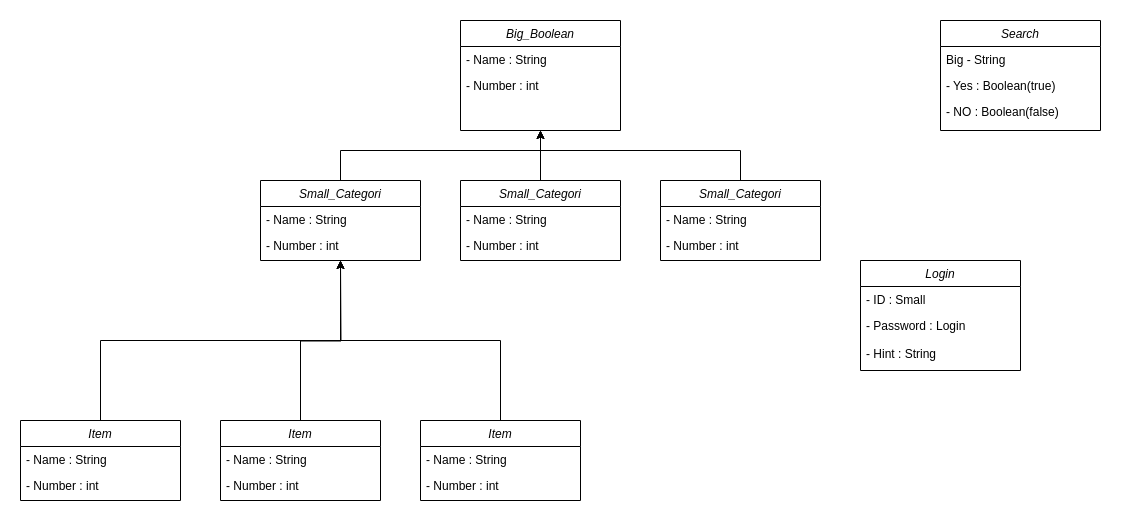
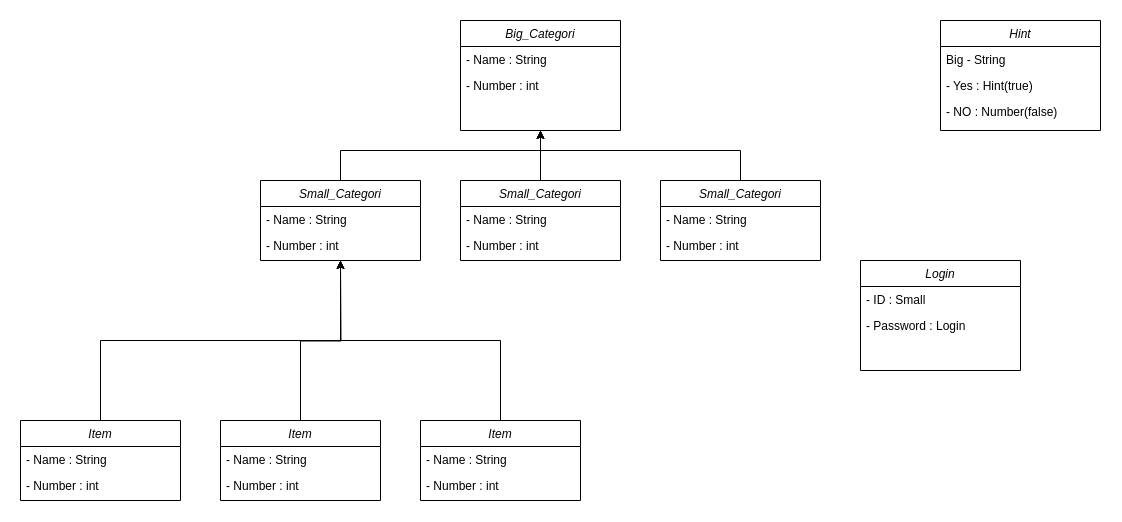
(540, 34) -> (540, 34)
(1020, 34) -> (1020, 34)
(1009, 86) -> (999, 86)
(1007, 112) -> (1005, 112)
(941, 354) -> none
